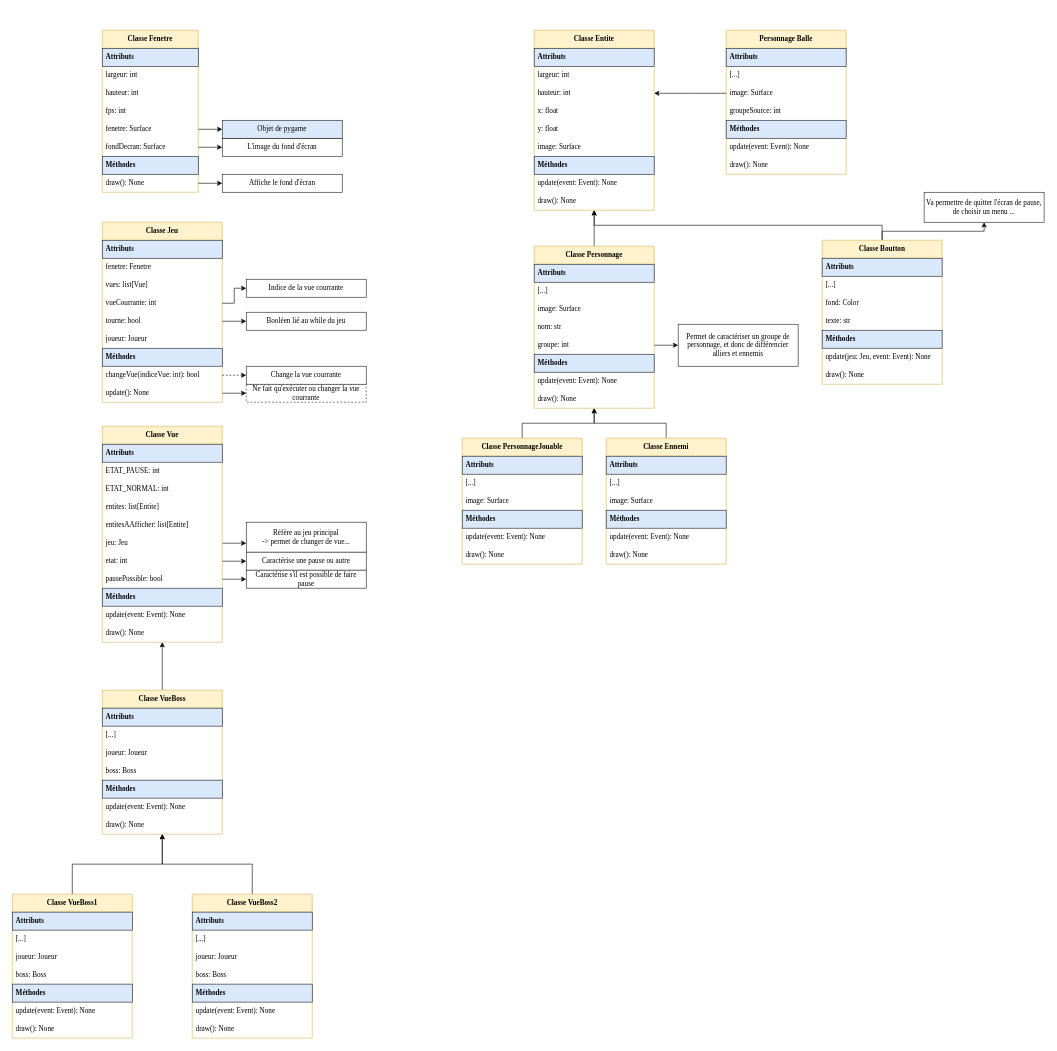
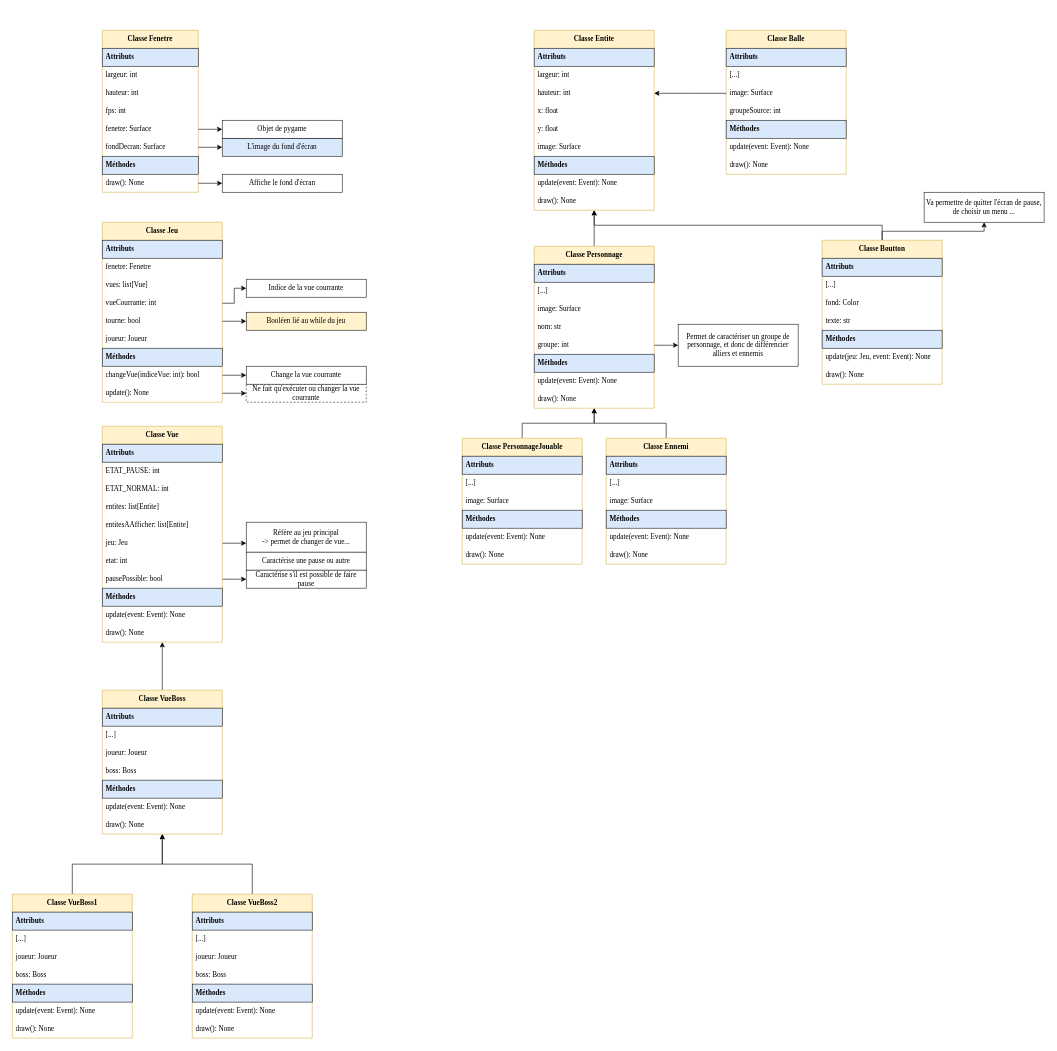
(786, 39) -> (786, 39)
(282, 129) -> (282, 129)
(282, 147) -> (282, 147)
(306, 321) -> (306, 321)
(232, 375) -> (232, 375)
(240, 561) -> none
